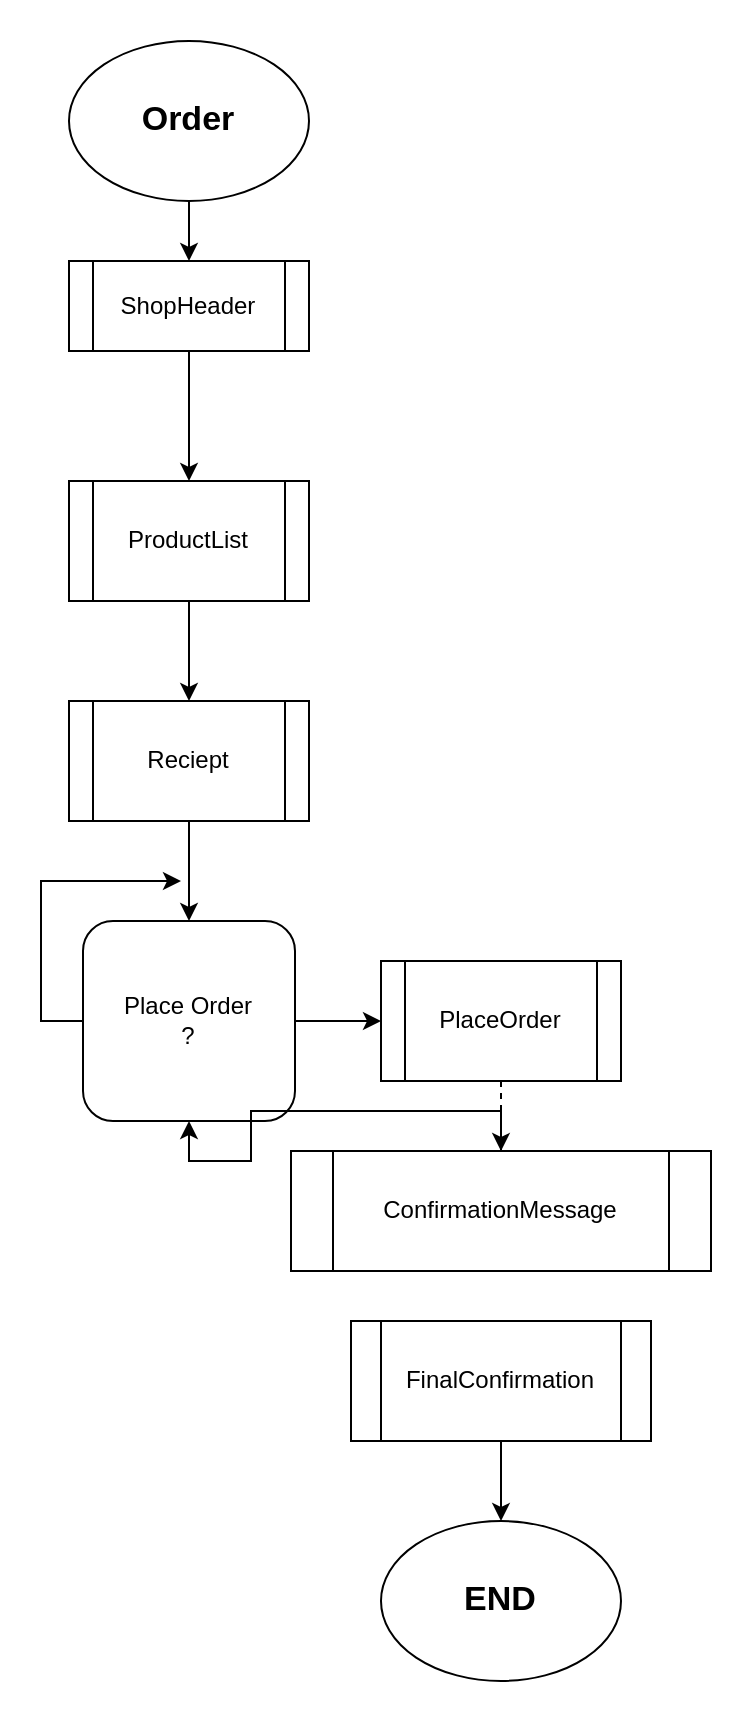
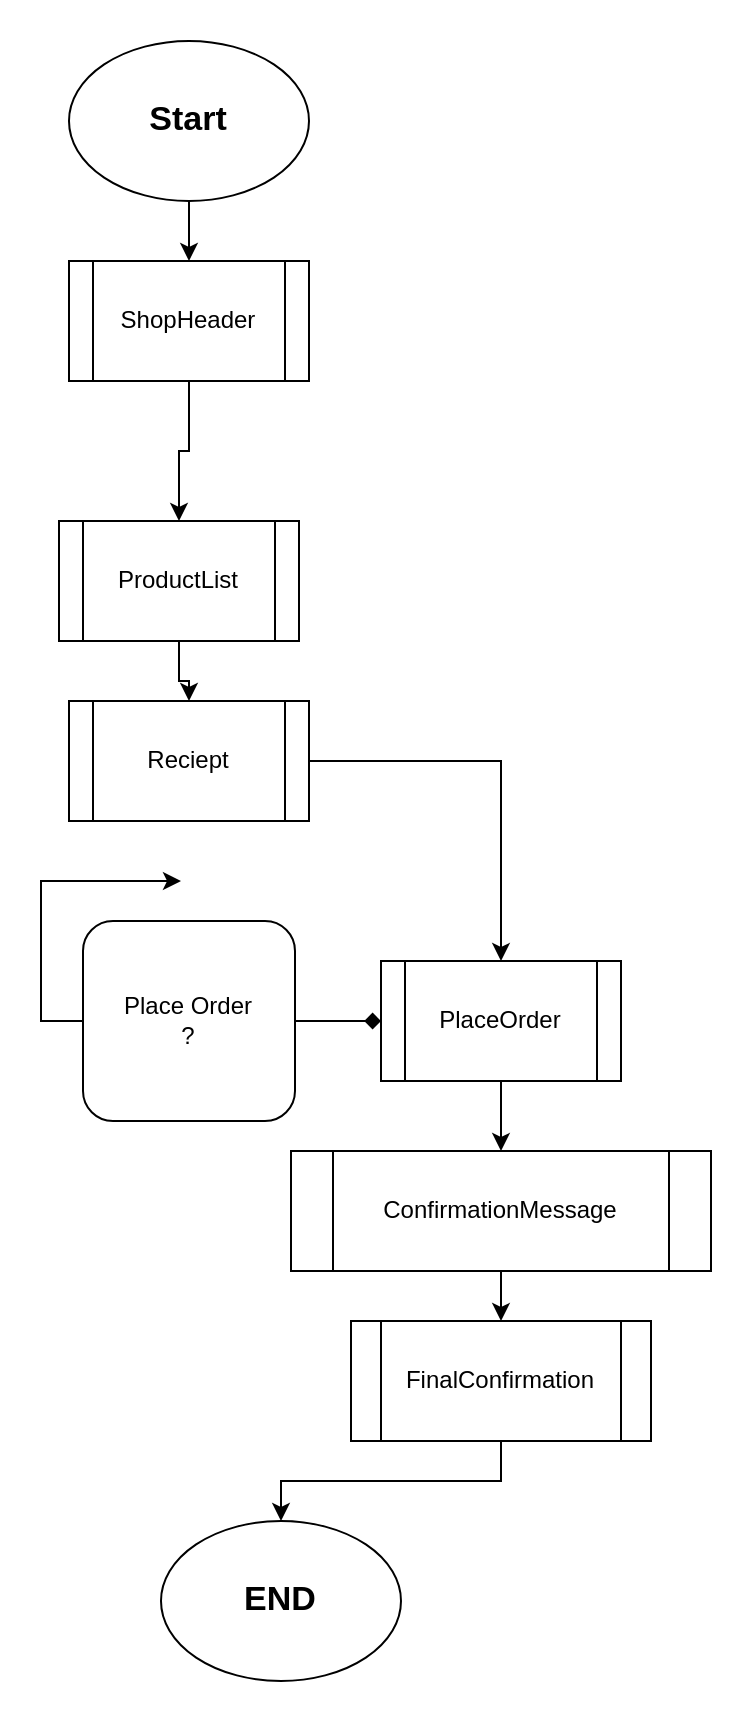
(189, 121) -> (189, 121)
(189, 306) -> (189, 321)
(189, 541) -> (179, 581)
(189, 864) -> (498, 761)
(365, 1021) -> (364, 1021)
(501, 1094) -> (501, 1094)
(305, 1111) -> (501, 1303)
(501, 1601) -> (281, 1601)
